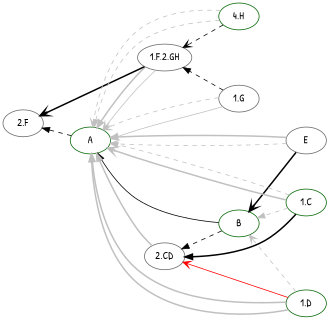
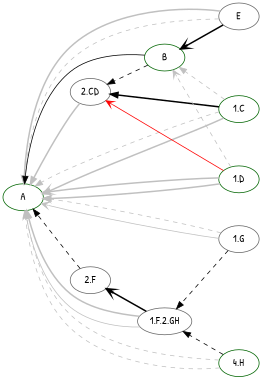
(206, 34) -> (206, 345)
(60, 133) -> (59, 242)
